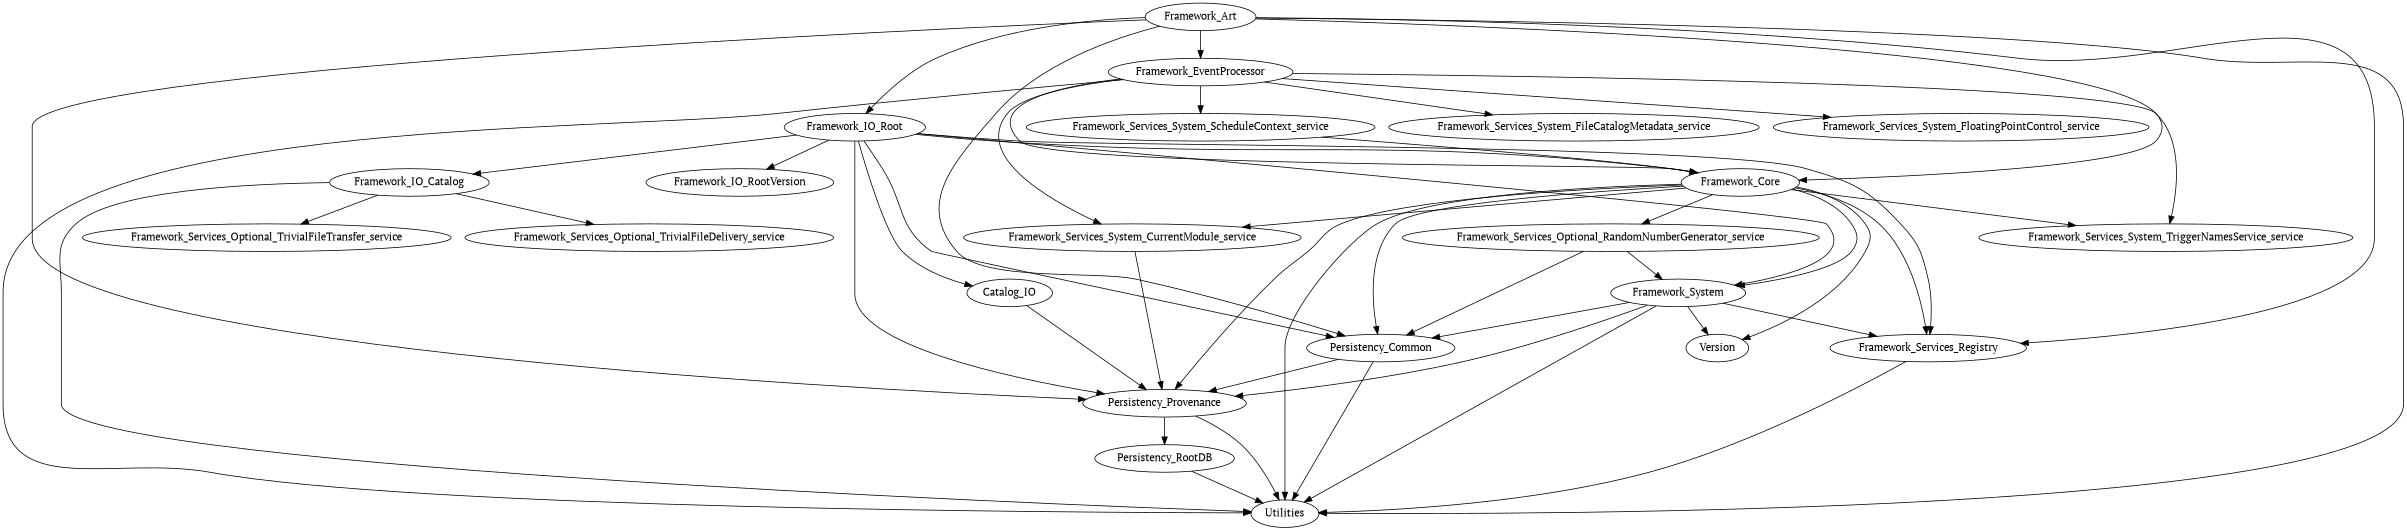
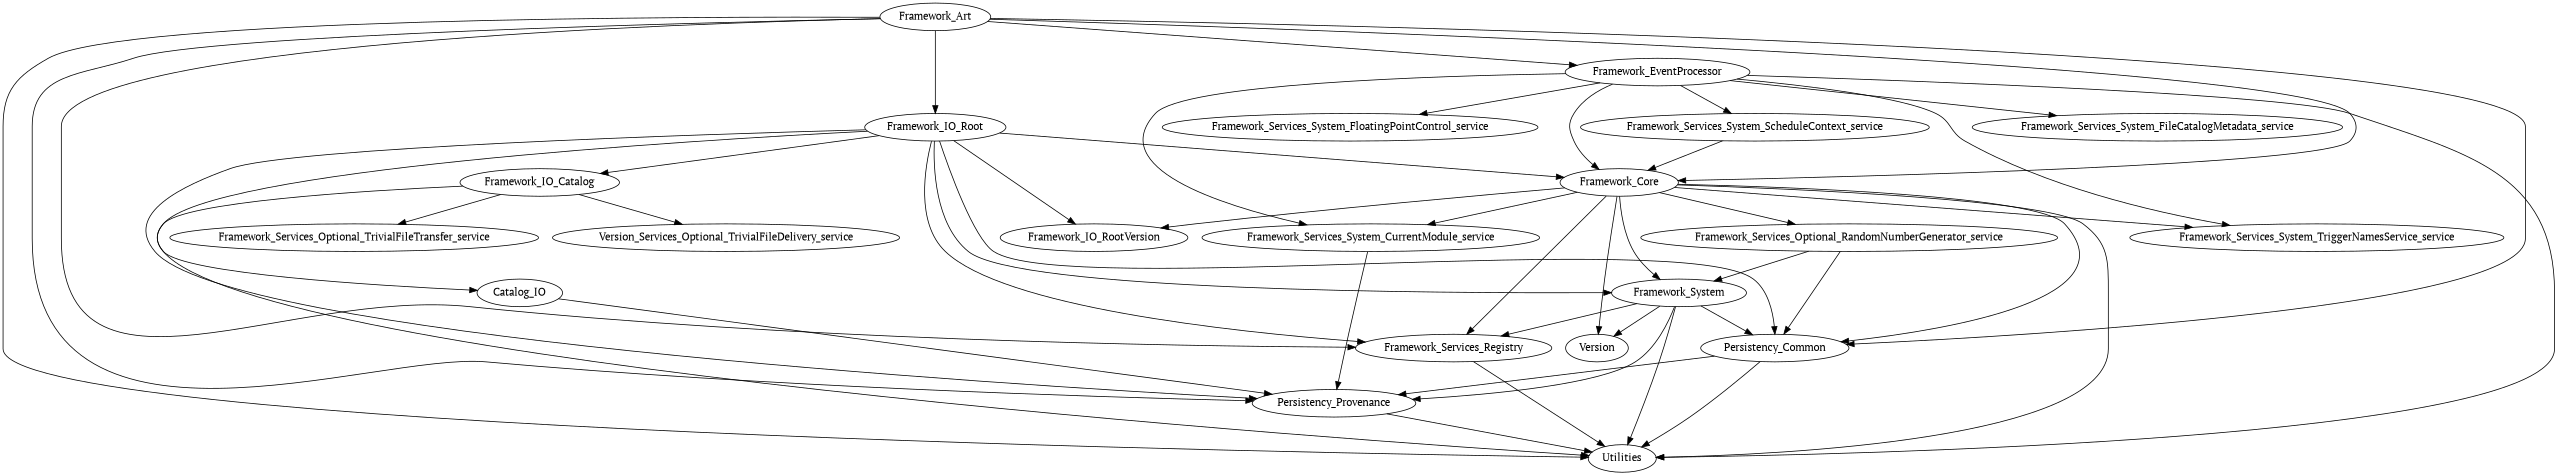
(1342, 223) -> (1367, 206)
(649, 238) -> (726, 238)
(1165, 458) -> none
